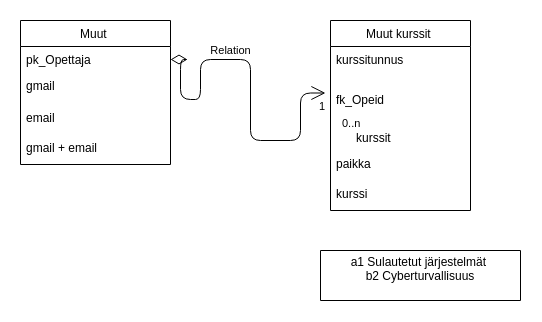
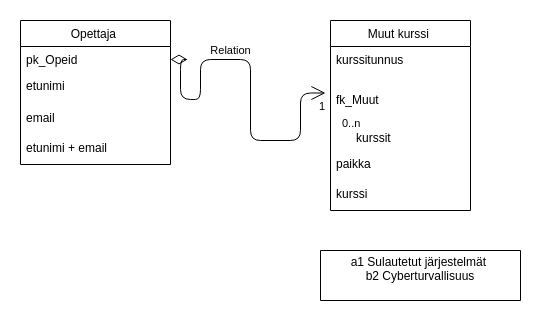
(95, 34) -> (95, 34)
(400, 34) -> (400, 34)
(63, 60) -> (51, 60)
(40, 86) -> (46, 86)
(361, 100) -> (360, 100)
(60, 148) -> (67, 148)
